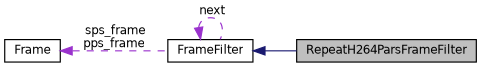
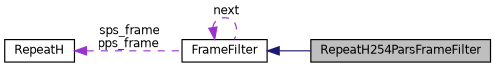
(33, 51) -> (40, 51)
(386, 51) -> (401, 51)
